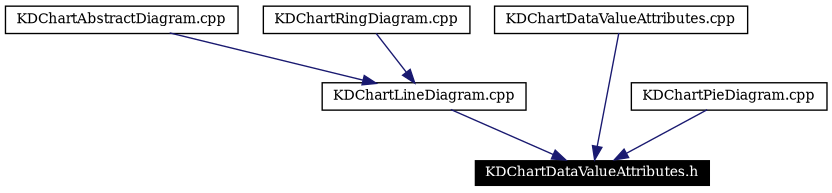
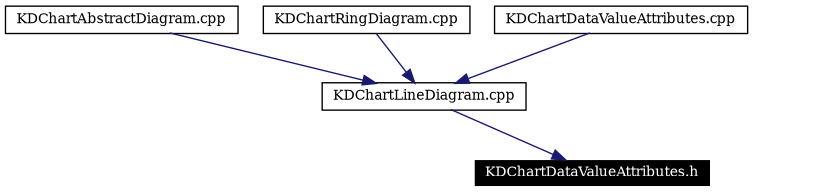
(608, 90) -> (529, 56)
(729, 96) -> none
